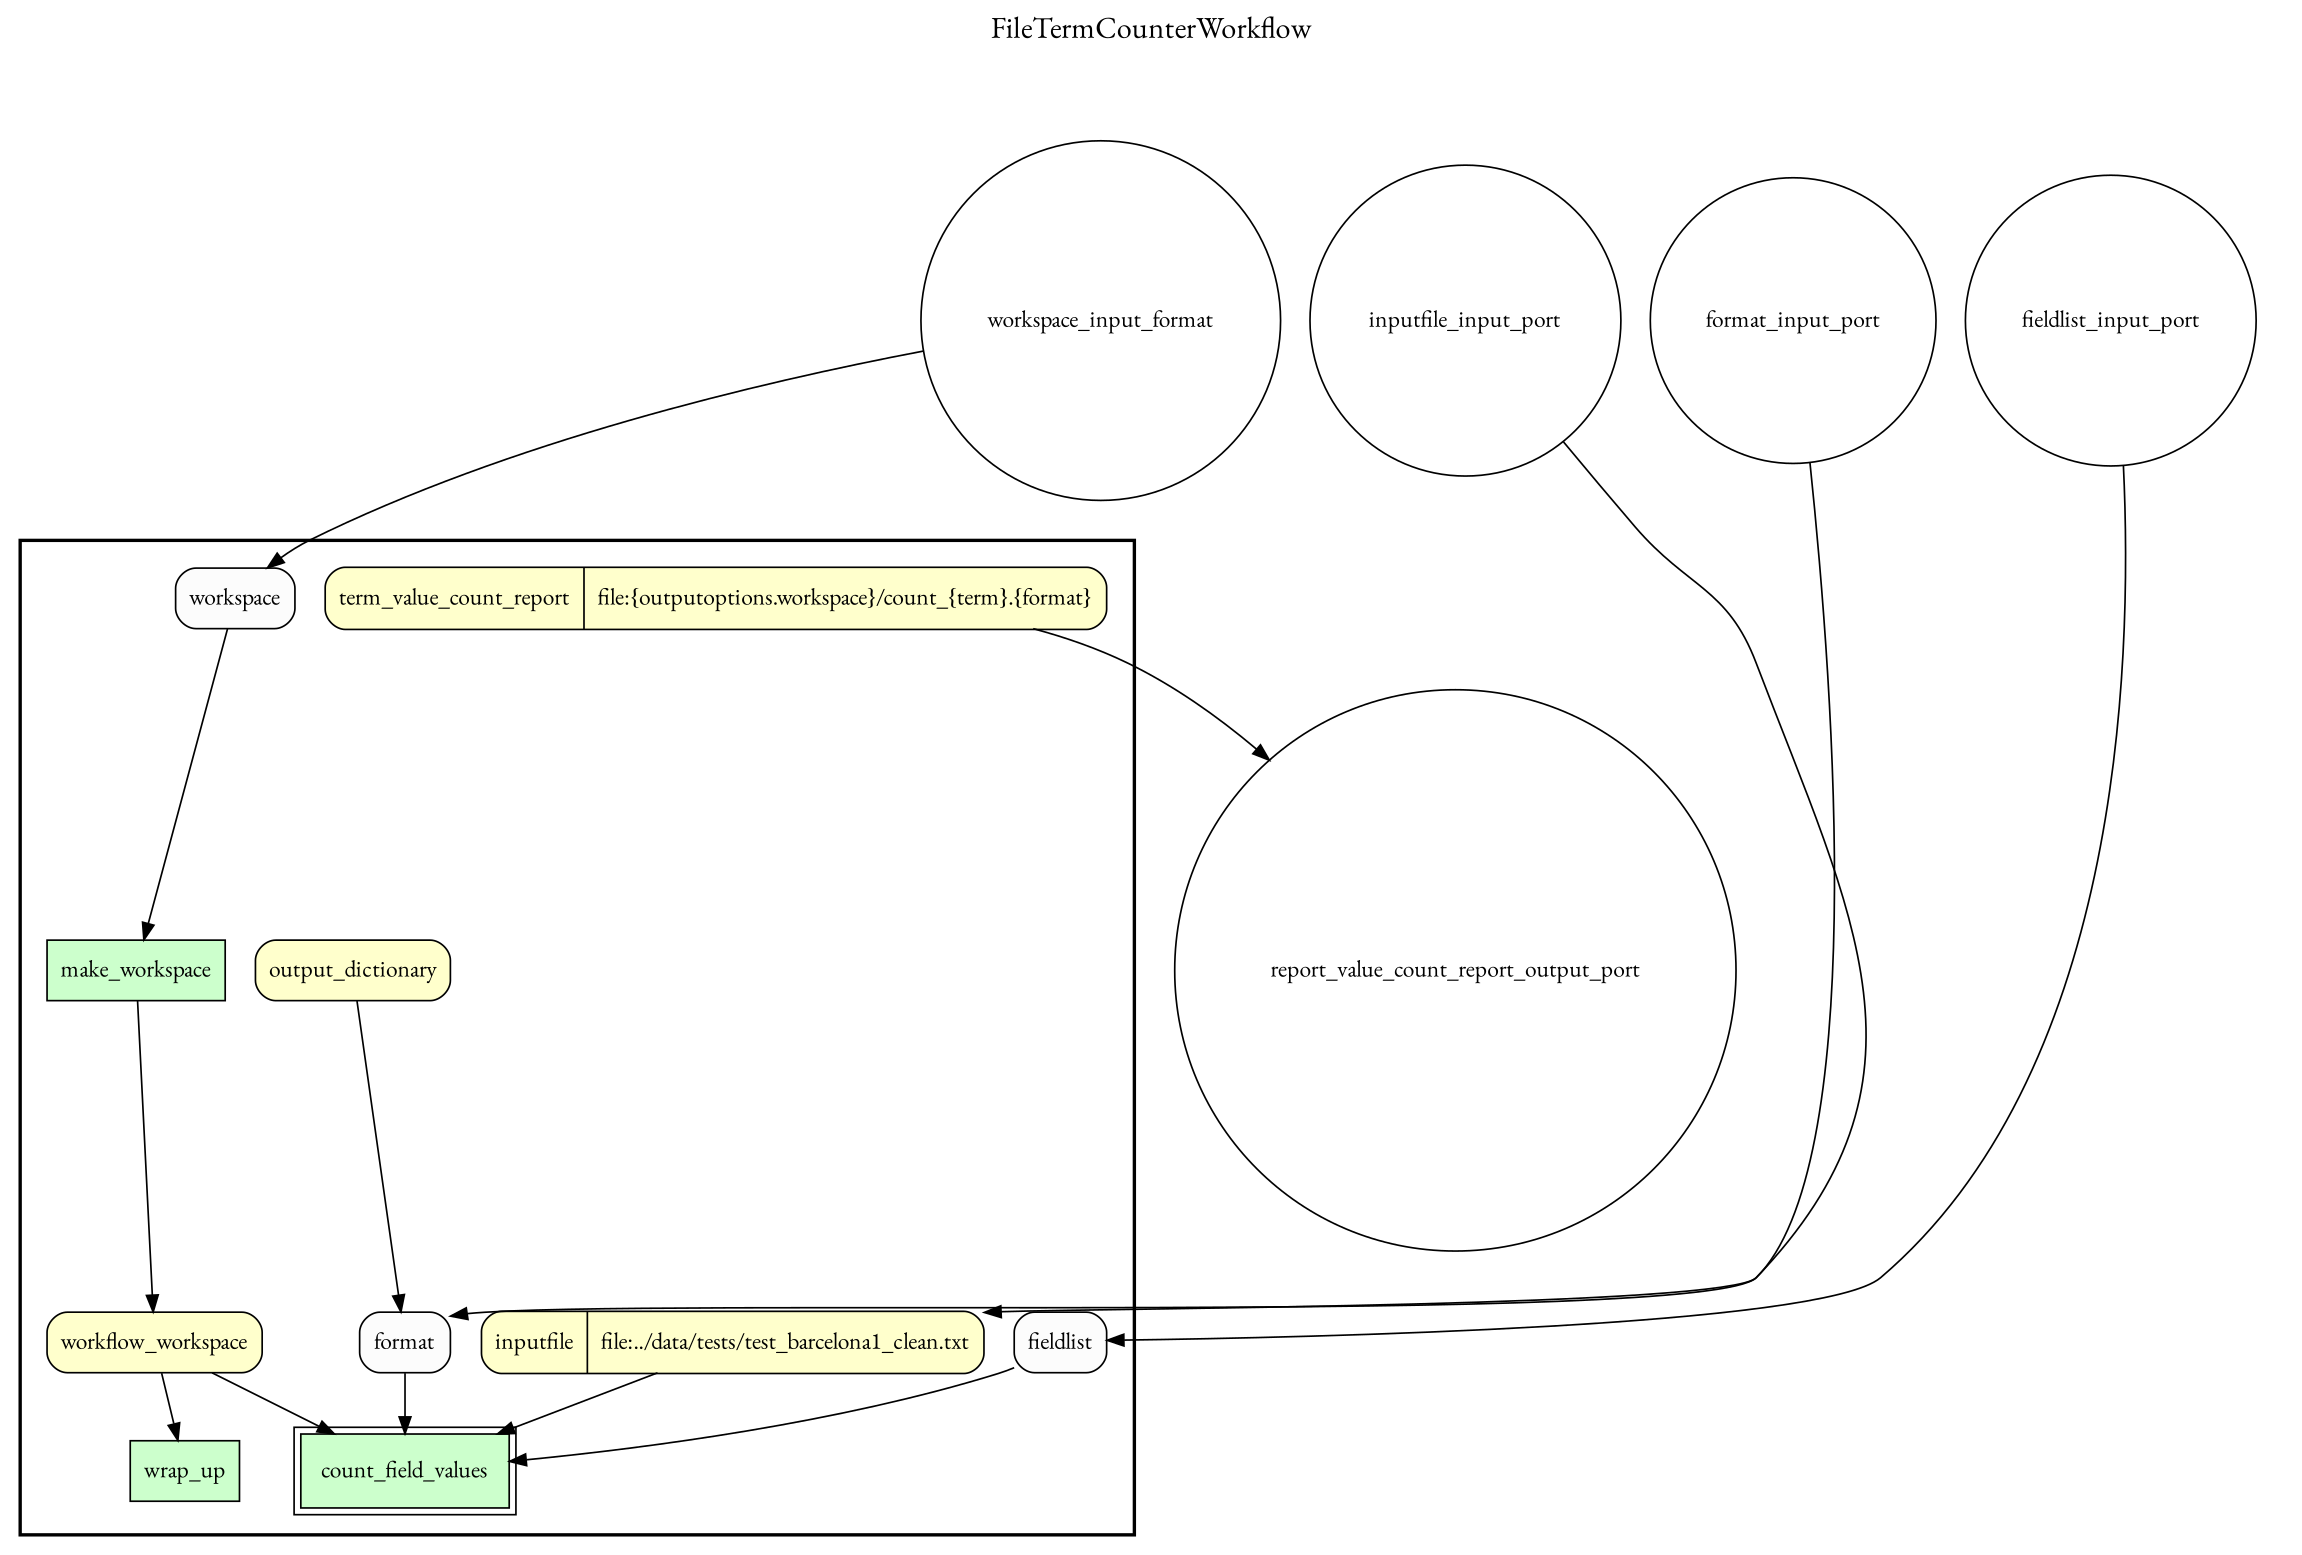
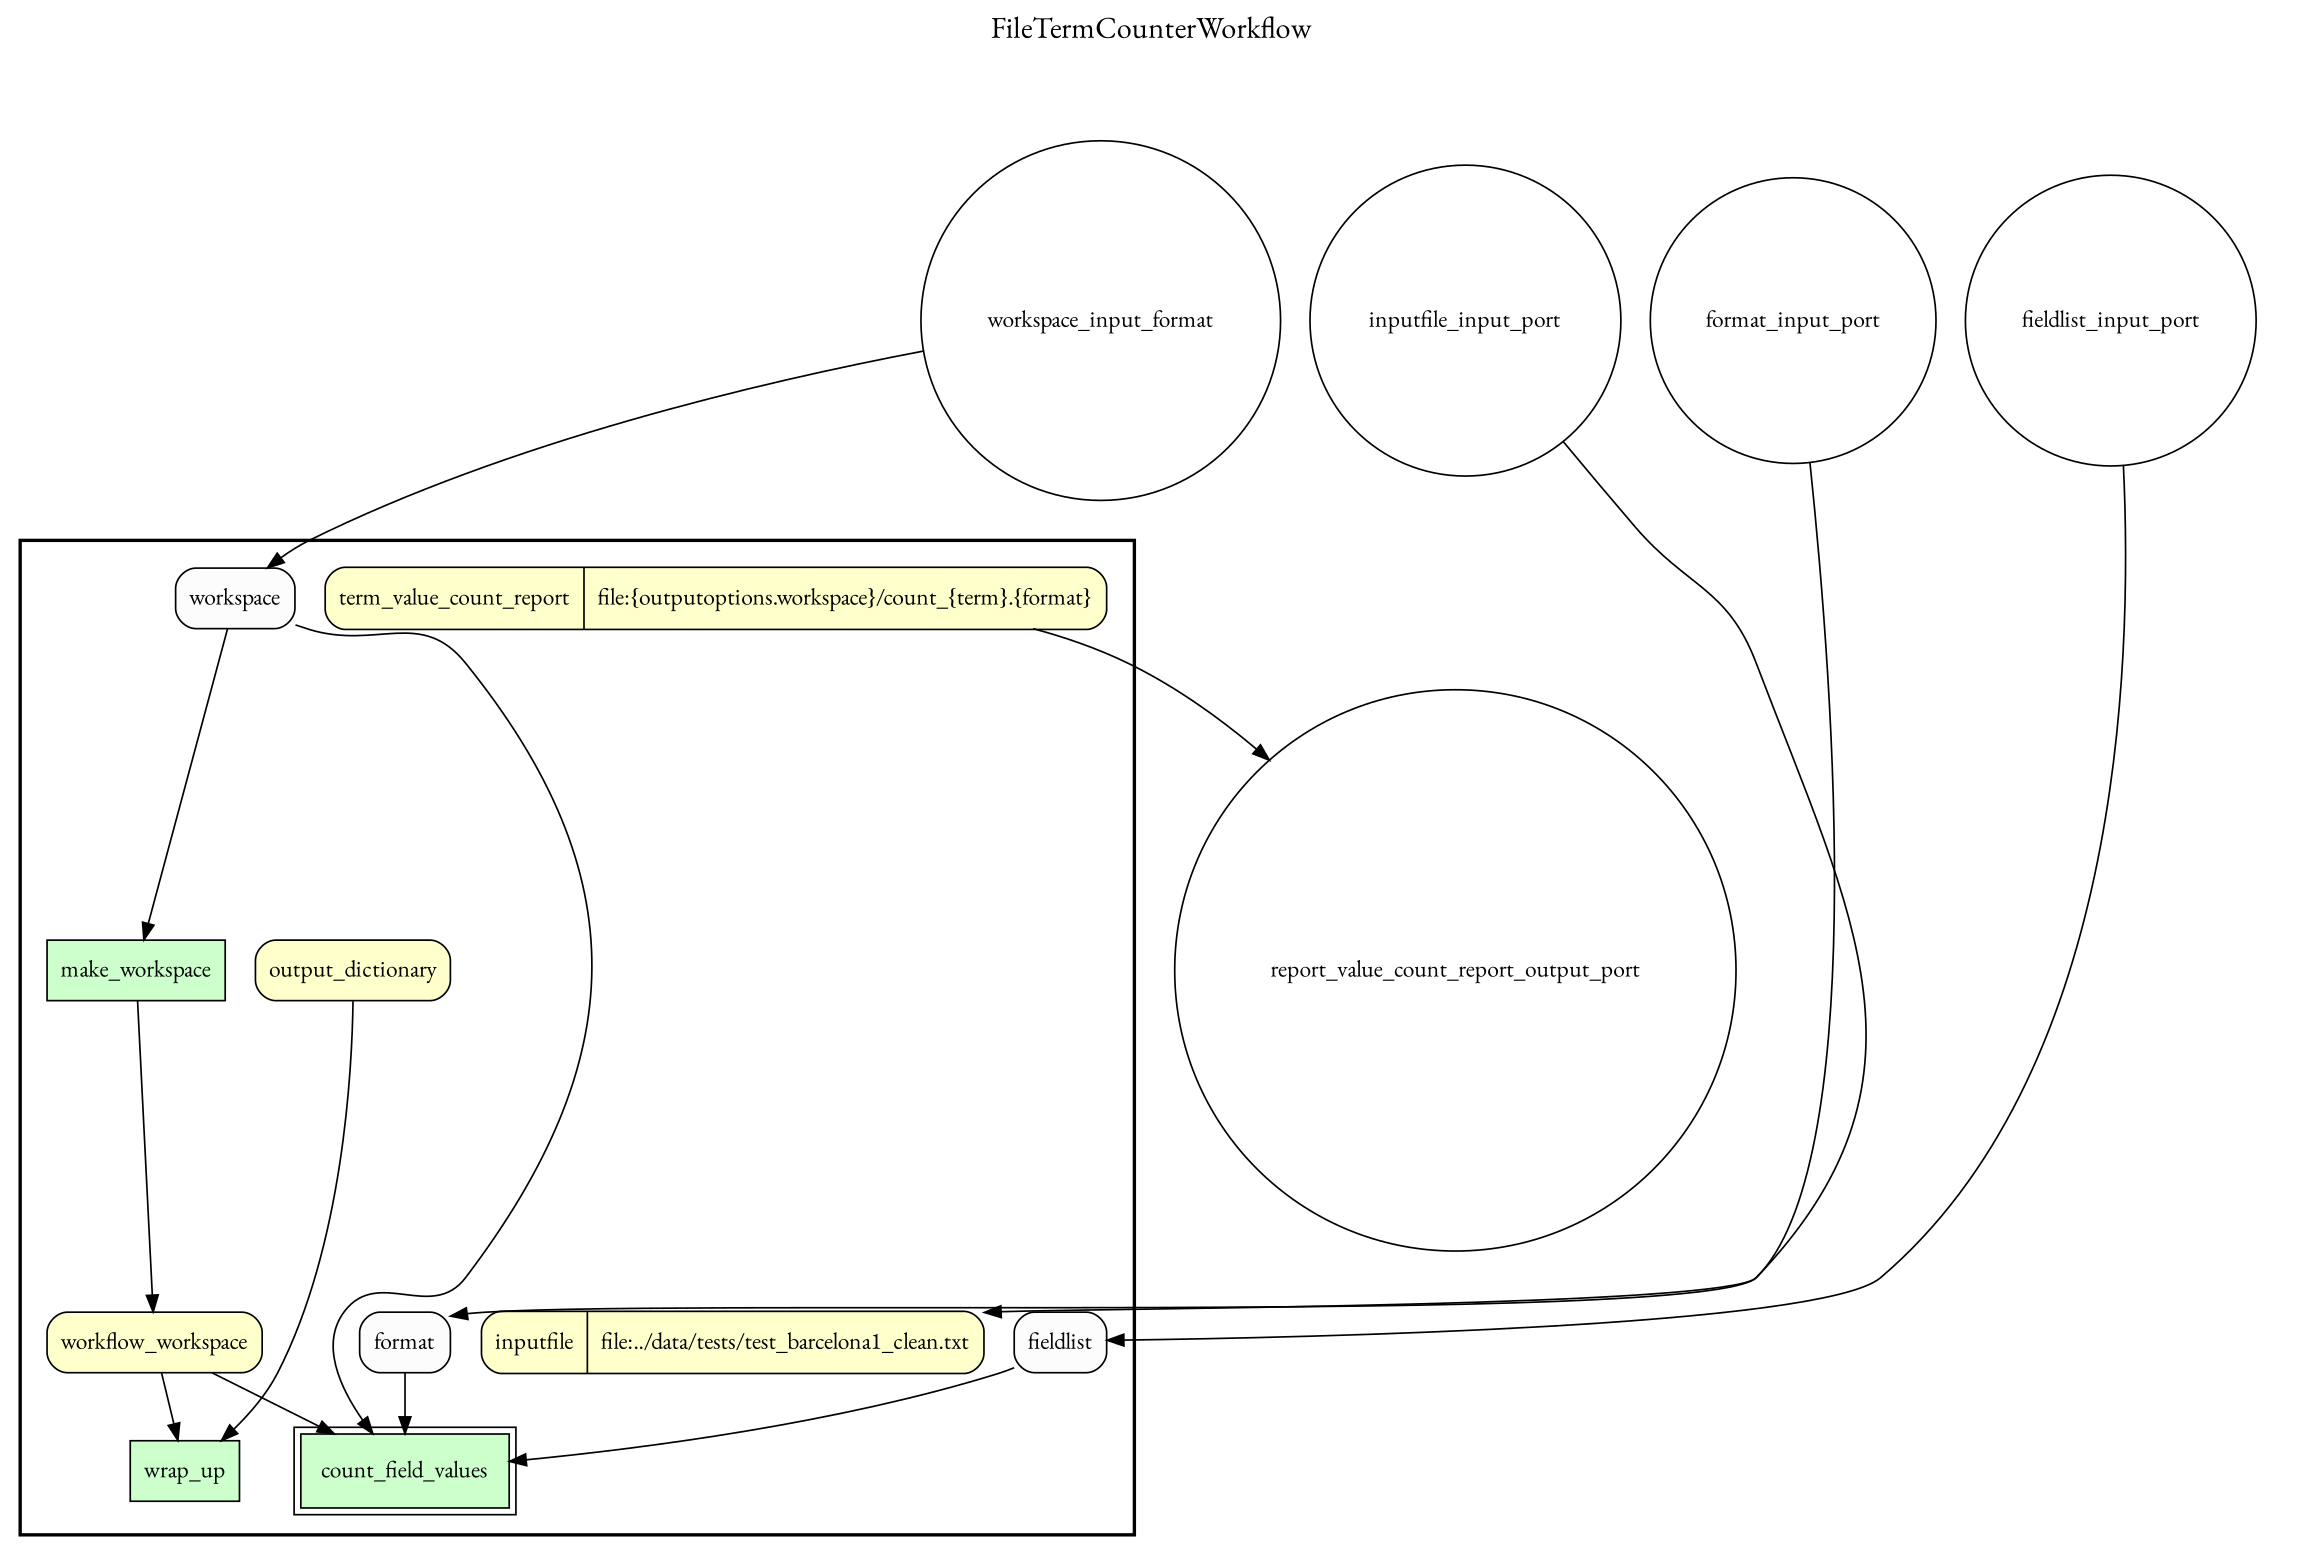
(378, 1148) -> (328, 1226)
(585, 1400) -> (588, 1005)
